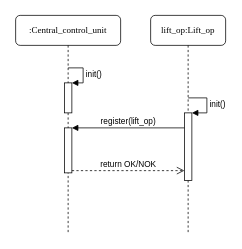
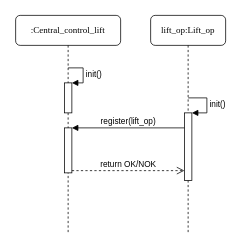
(68, 30) -> (68, 30)
